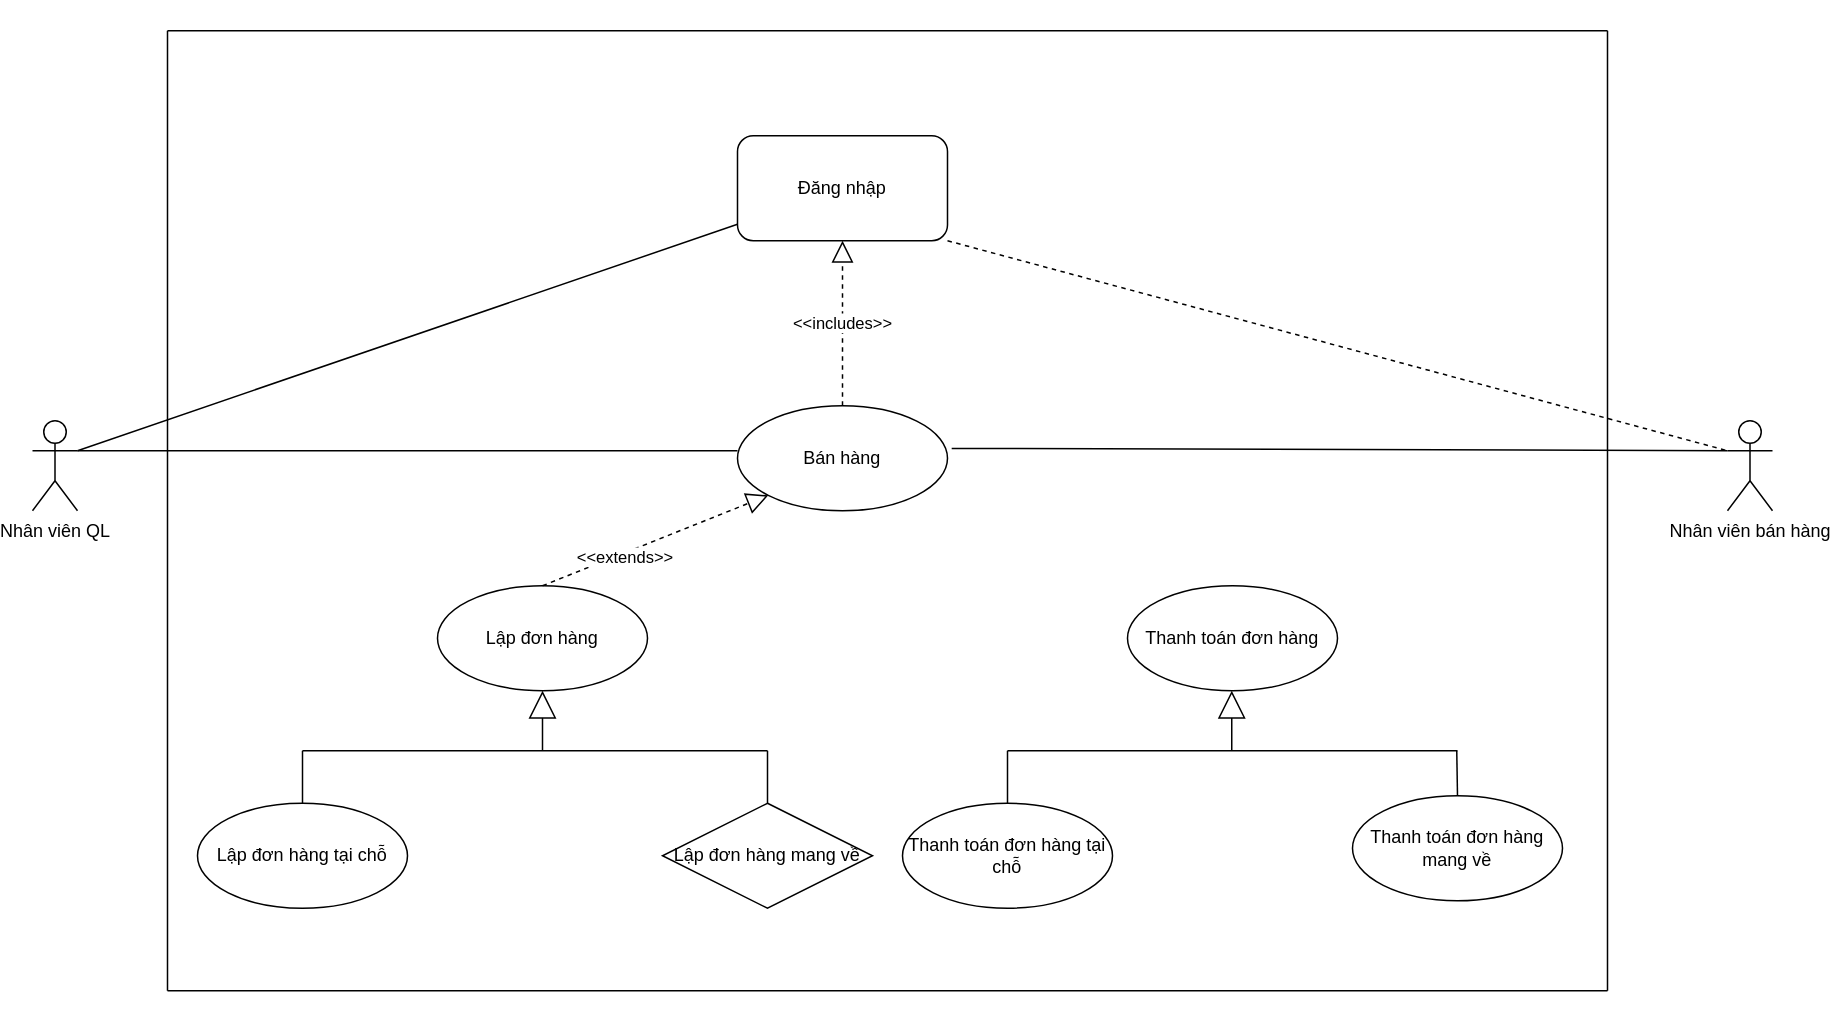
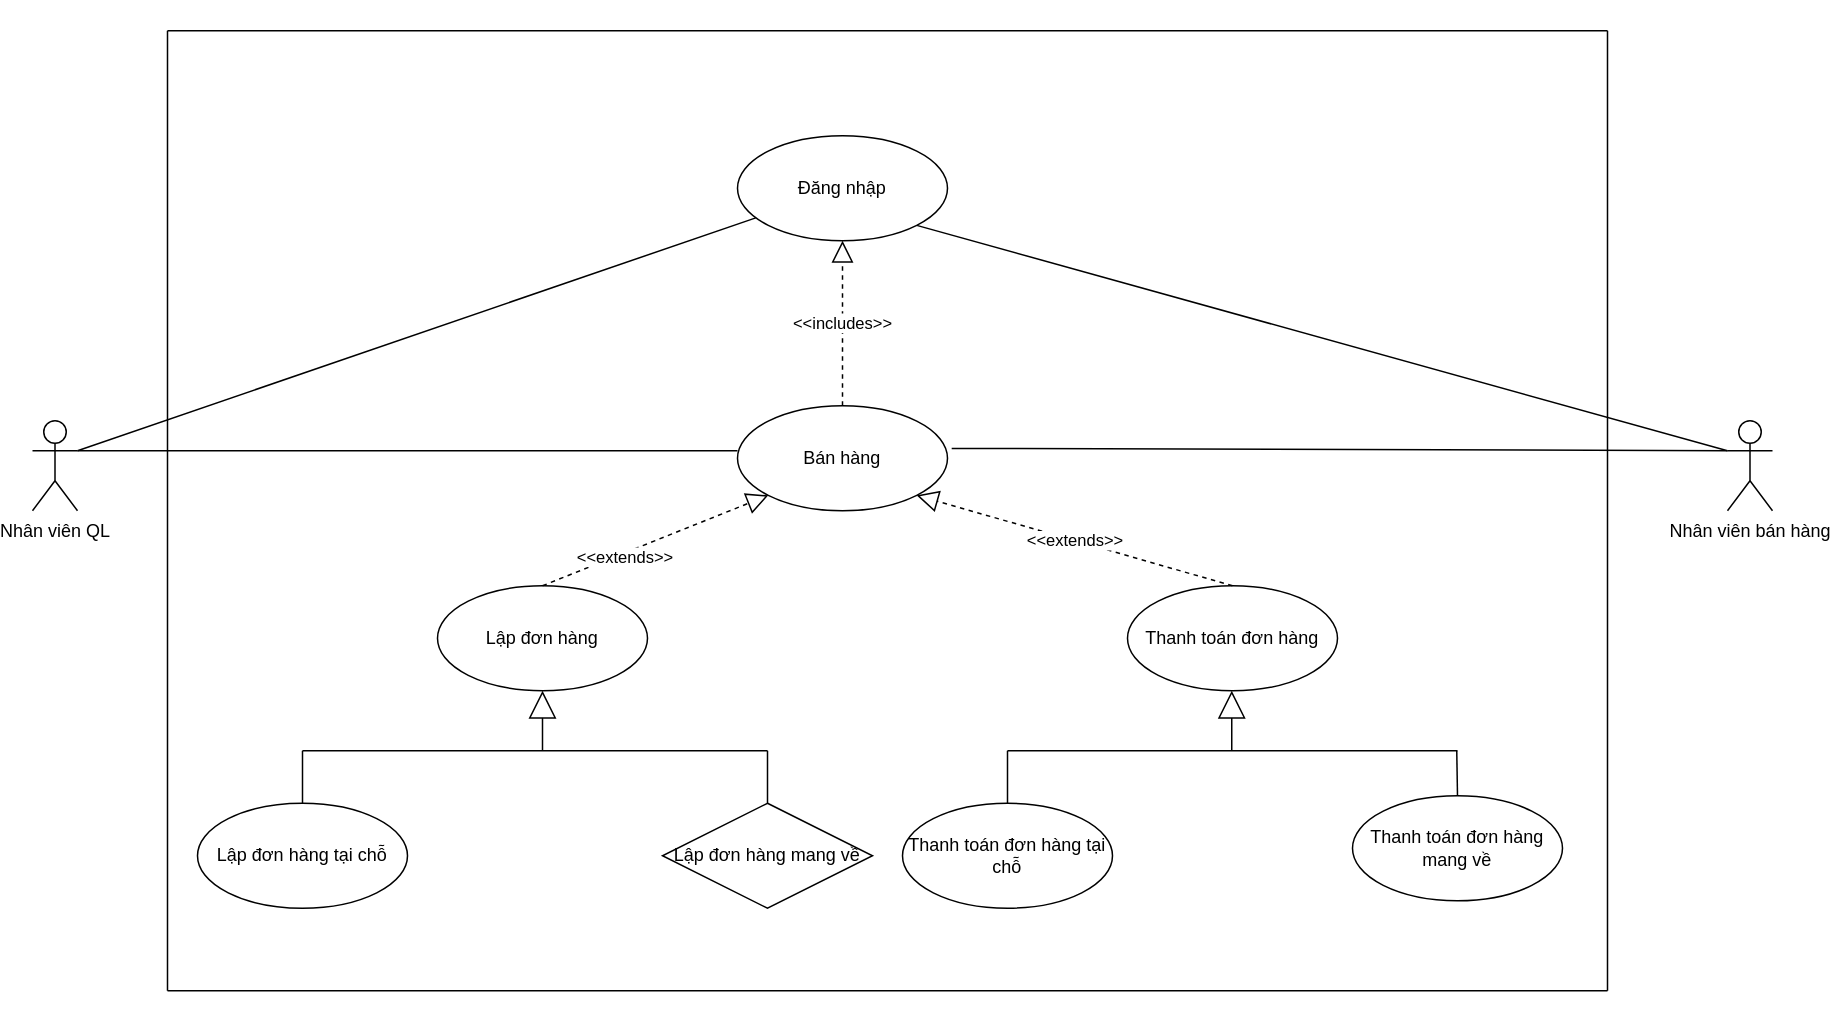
(842, 188) -> (842, 188)
(1333, 345) -> (1318, 337)
none -> (1171, 568)
